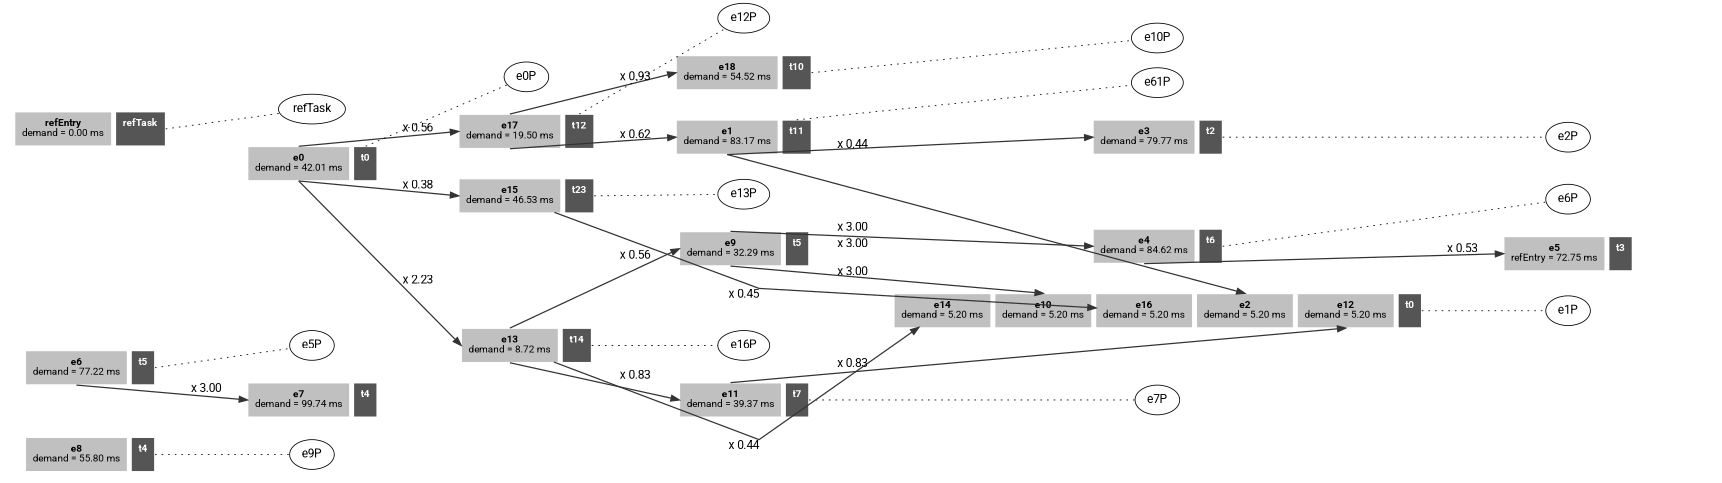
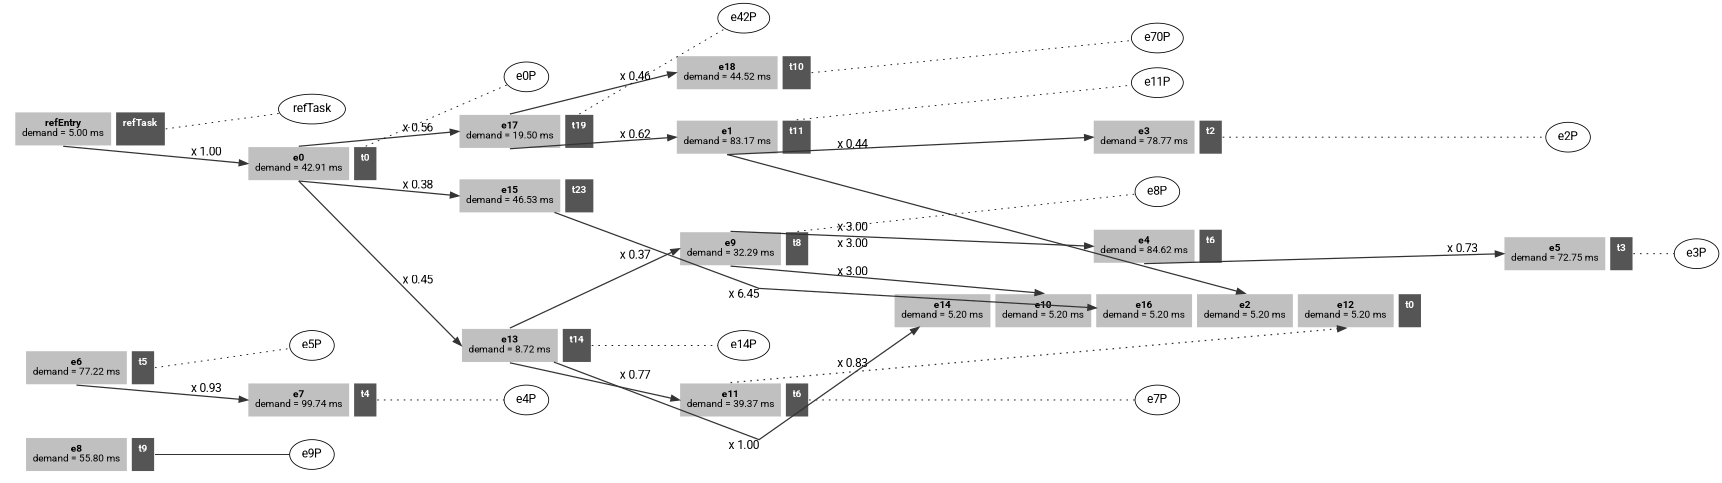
(744, 18) -> (744, 18)
(1157, 38) -> (1157, 38)
(635, 77) -> (635, 77)
(727, 77) -> (727, 77)
(1157, 83) -> (1157, 83)
(579, 126) -> (579, 126)
(63, 133) -> (63, 133)
(1144, 141) -> (1144, 141)
none -> (151, 155)
(299, 168) -> (299, 168)
none -> (1157, 192)
(744, 194) -> none
(1568, 199) -> none
(797, 243) -> (797, 243)
(1462, 249) -> (1462, 249)
none -> (1697, 254)
(635, 256) -> (635, 256)
(1554, 258) -> (1555, 258)
(418, 281) -> (418, 281)
(744, 295) -> (744, 295)
(1568, 311) -> none
(744, 345) -> (744, 345)
(1034, 356) -> (1034, 356)
(635, 376) -> (635, 376)
(206, 389) -> (206, 389)
(797, 394) -> (797, 394)
none -> (526, 400)
(744, 446) -> (744, 446)
(143, 449) -> (143, 449)
(222, 455) -> (222, 455)
